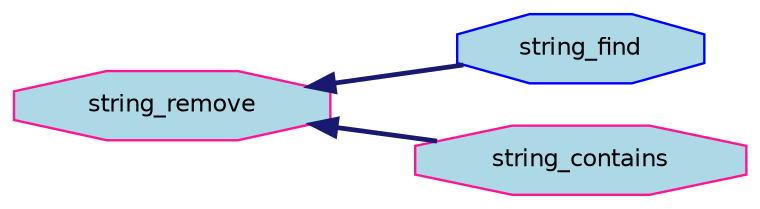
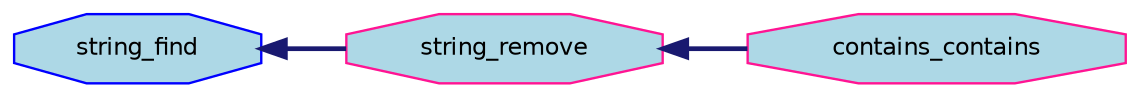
(399, 74) -> (316, 49)
(581, 160) -> (937, 49)
